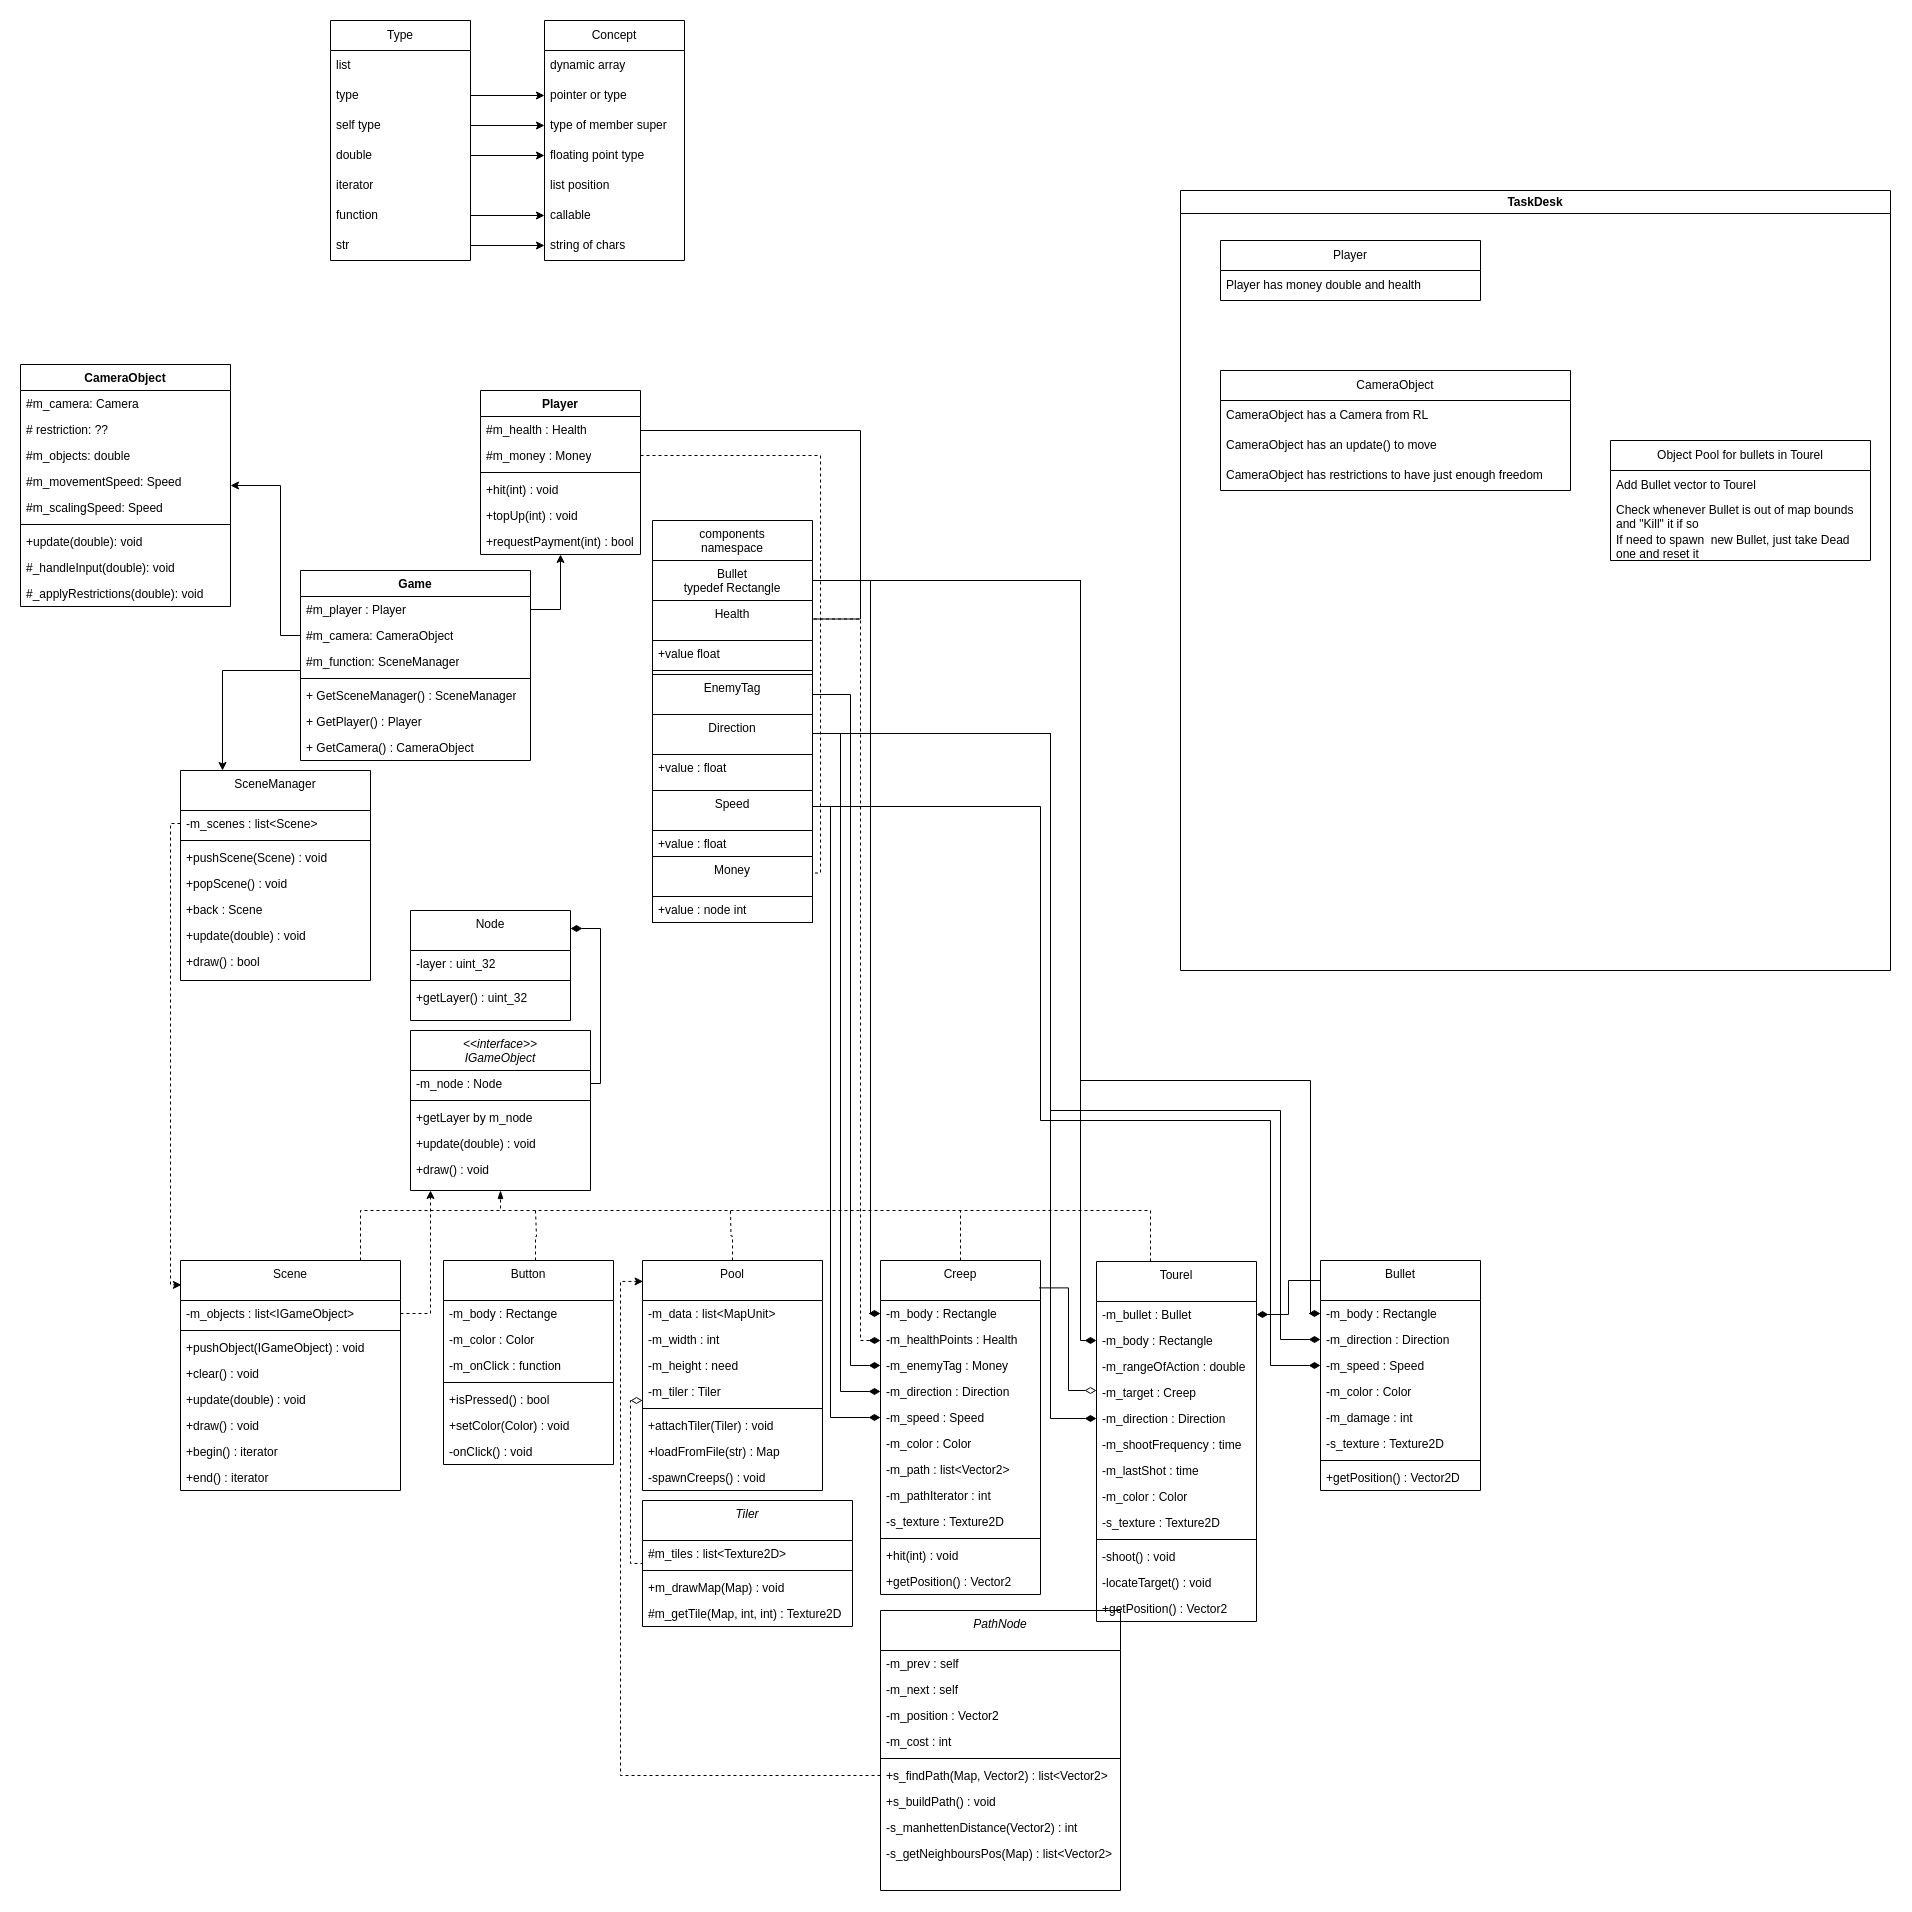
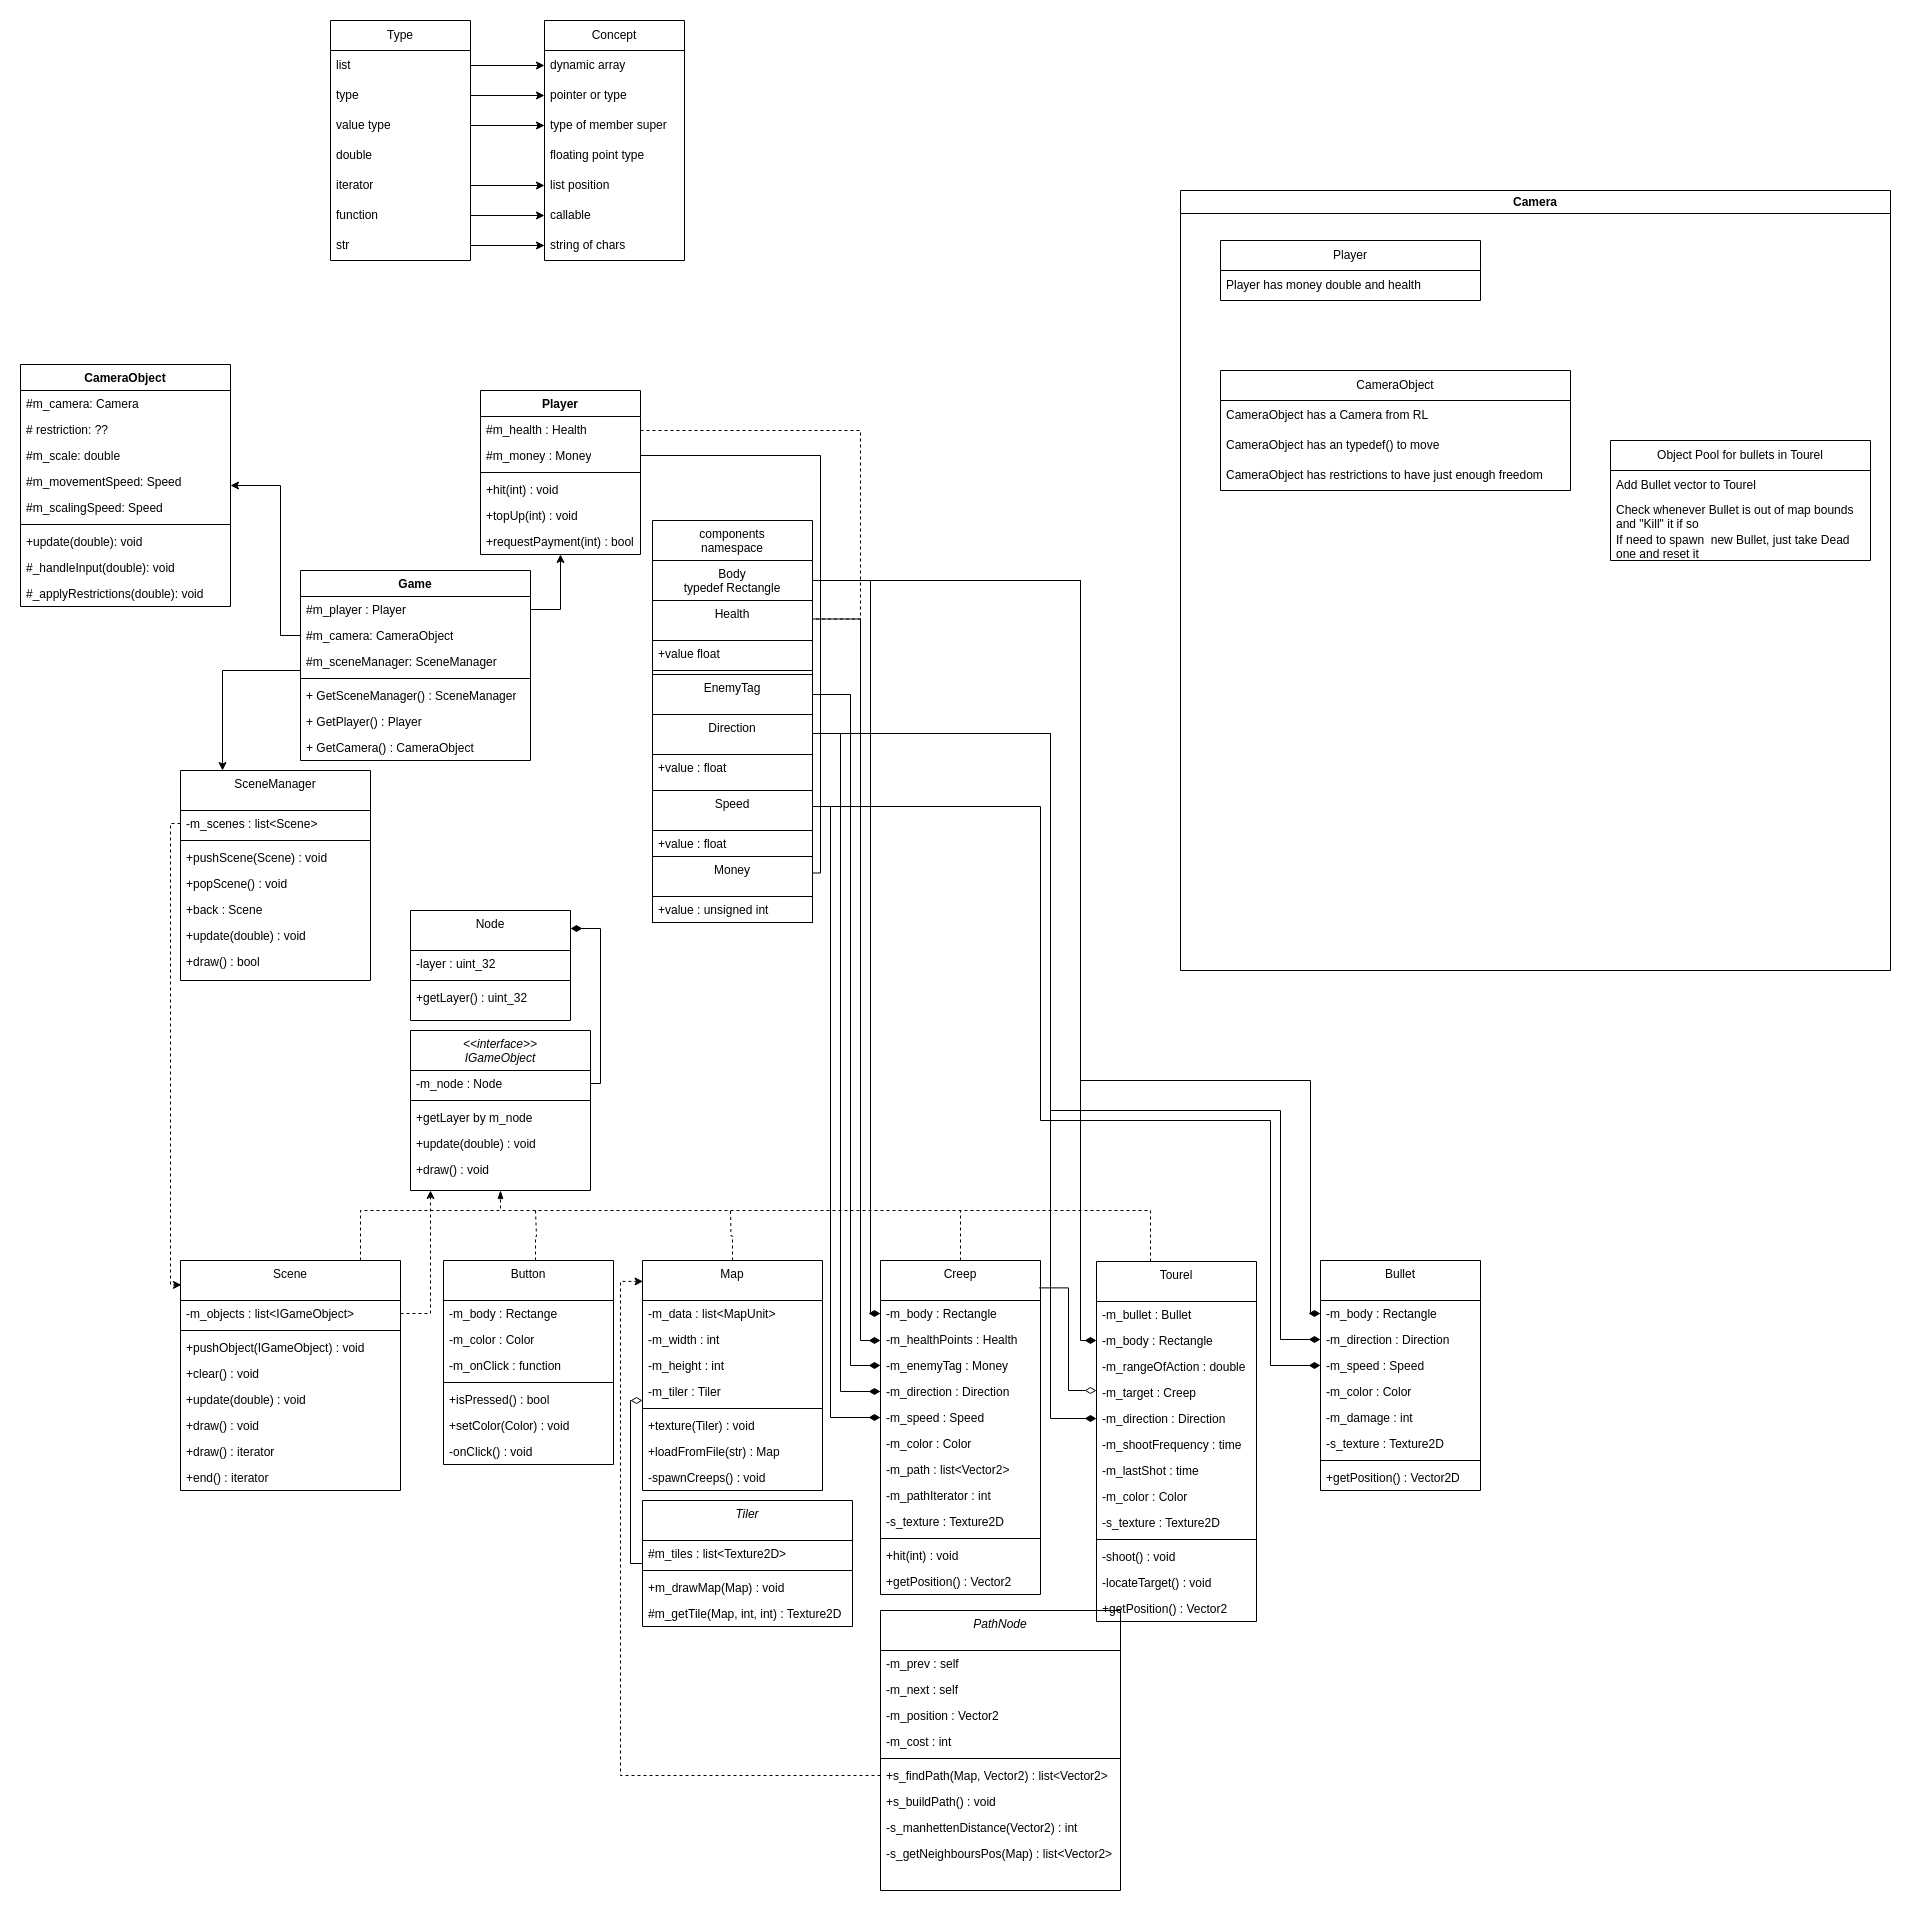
none -> (505, 66)
(364, 126) -> (367, 126)
(505, 156) -> none
none -> (505, 186)
(1536, 203) -> (1536, 203)
(844, 431) -> (844, 431)
(1340, 446) -> (1343, 446)
(82, 457) -> (74, 457)
(732, 574) -> (732, 574)
(821, 578) -> (821, 578)
(386, 663) -> (401, 663)
(706, 910) -> (718, 910)
(861, 984) -> (861, 984)
(732, 1274) -> (732, 1274)
(1289, 1293) -> none
(696, 1366) -> (691, 1366)
(723, 1426) -> (713, 1426)
(242, 1452) -> (240, 1452)
(631, 1487) -> (631, 1487)
